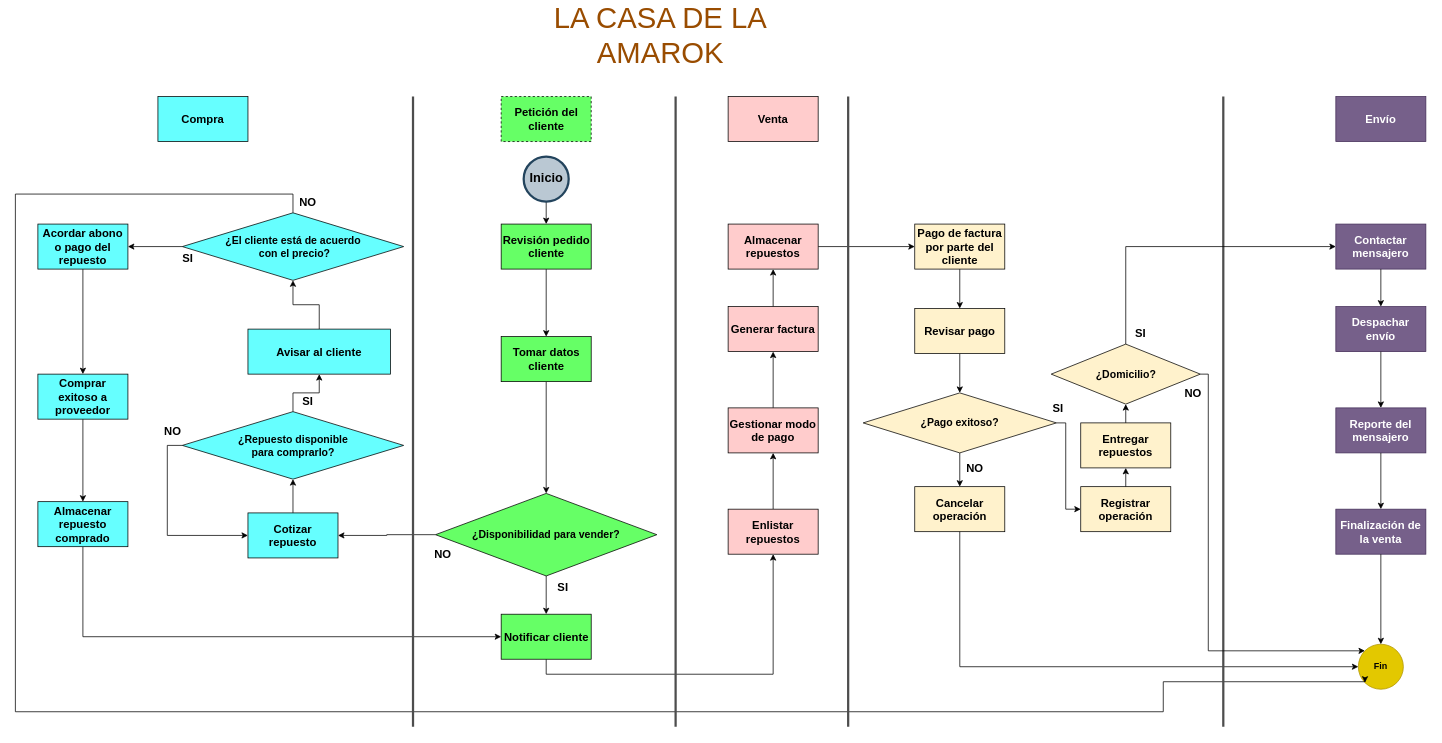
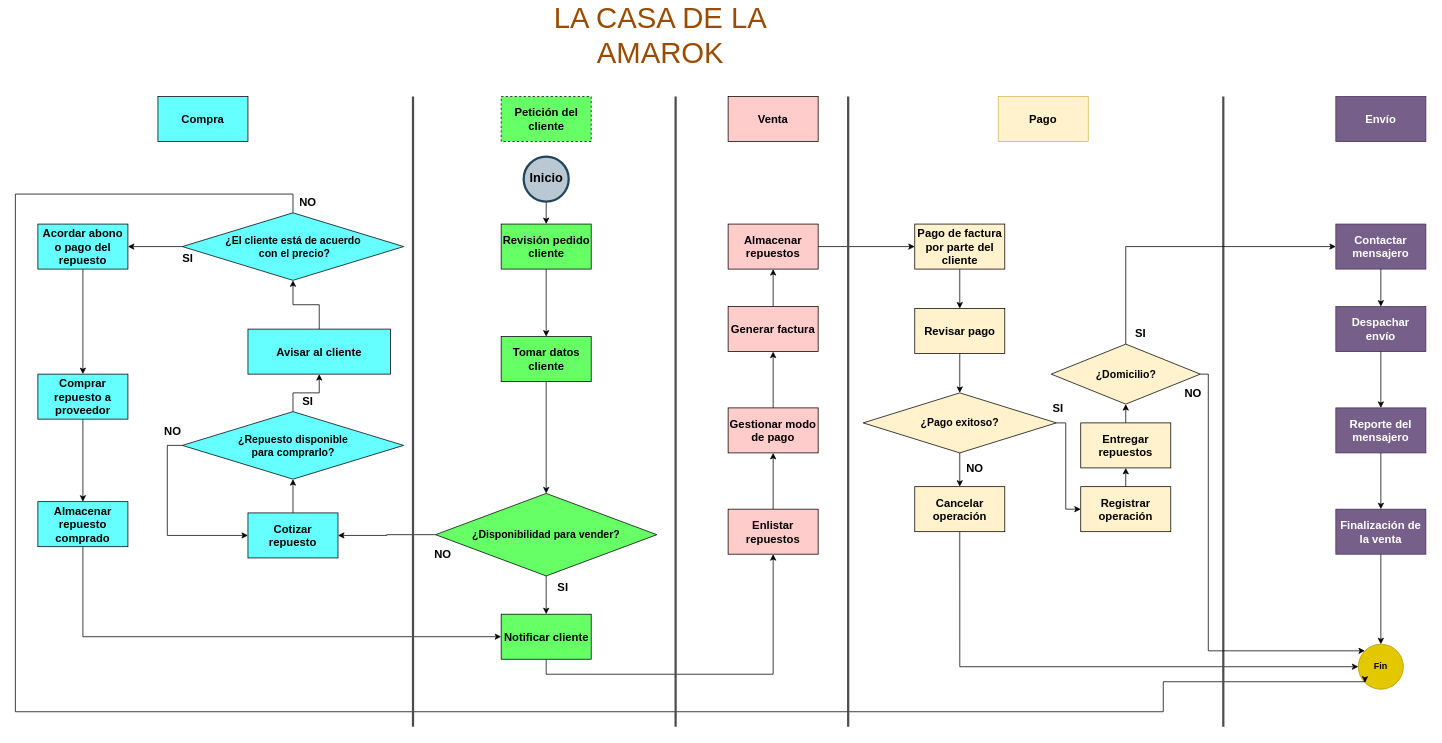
none -> (1043, 119)
(83, 396) -> (83, 396)
